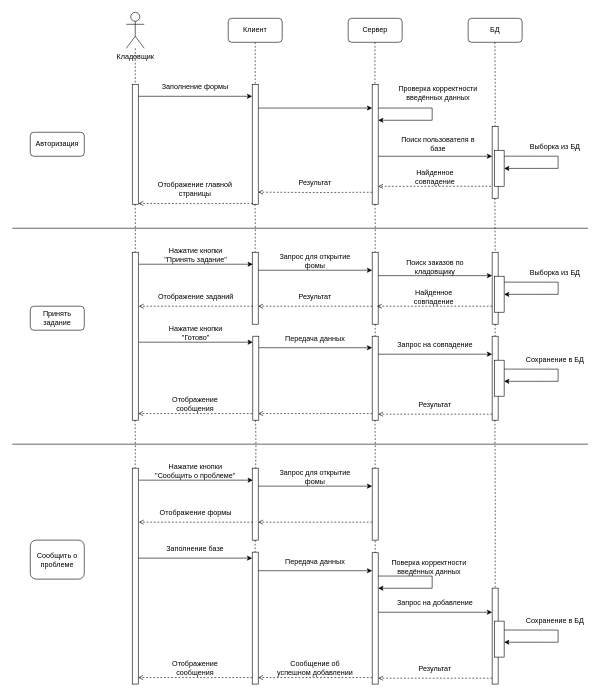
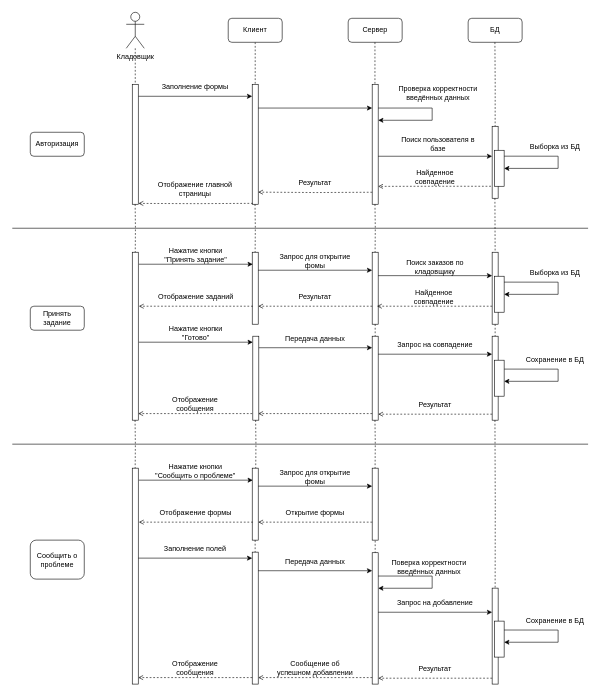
none -> (315, 513)
(195, 549) -> (195, 549)
